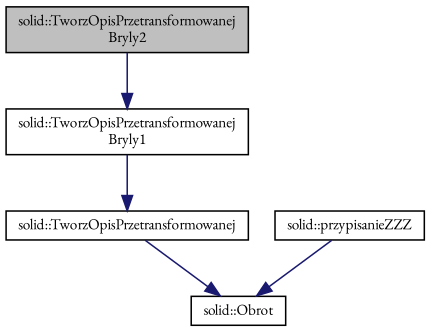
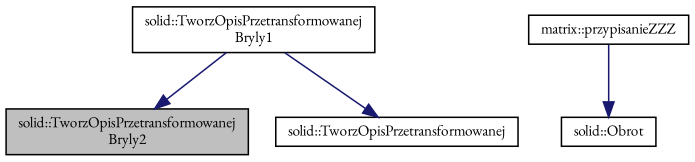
(127, 73) -> (196, 76)
(350, 225) -> (609, 30)
(177, 263) -> none
